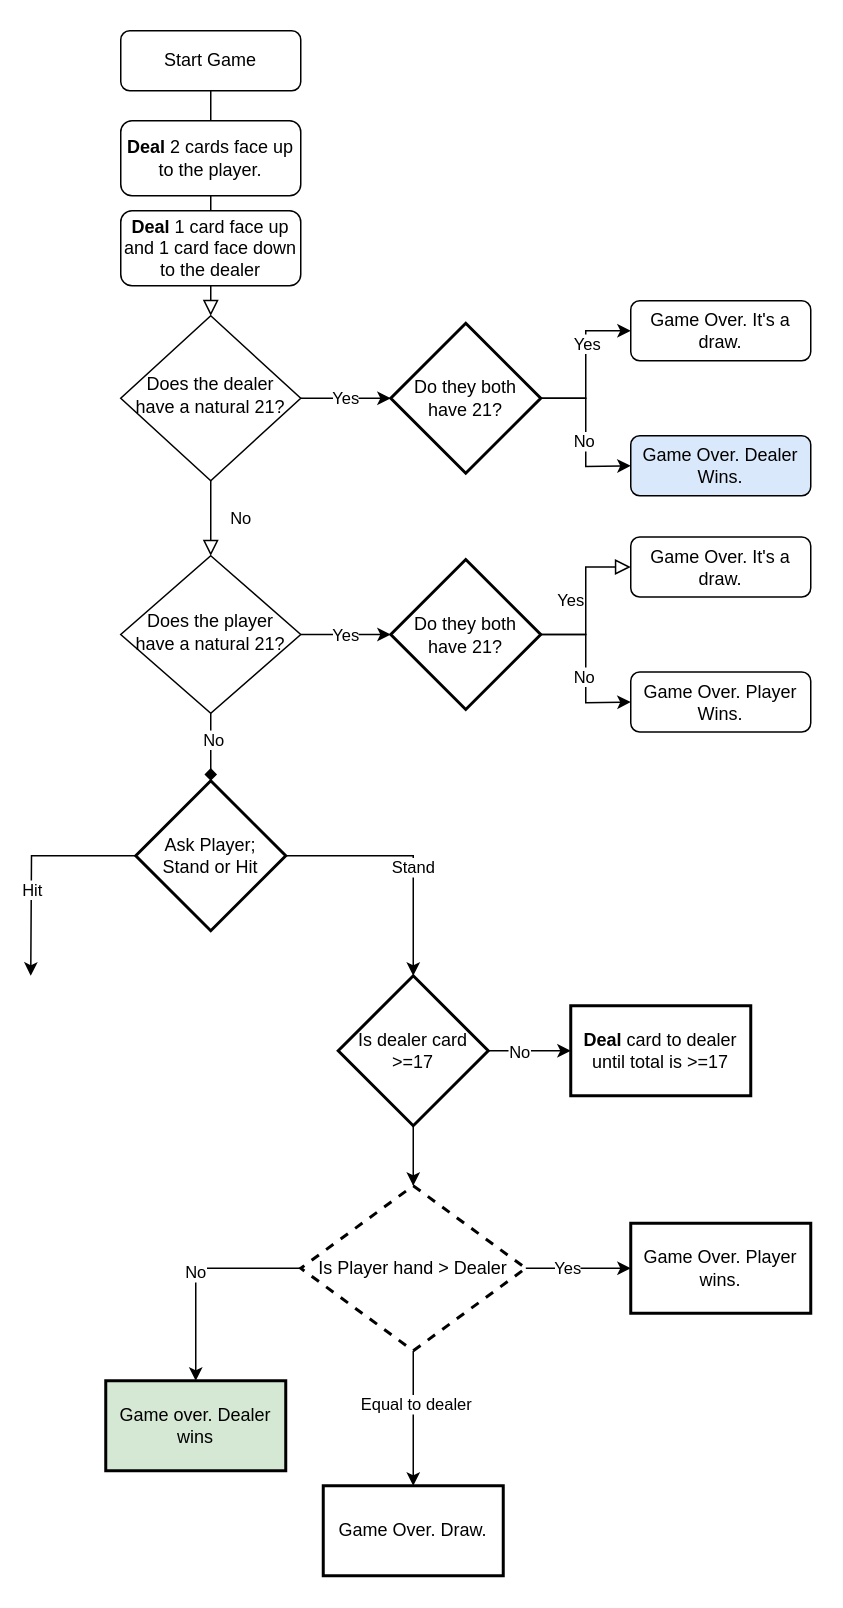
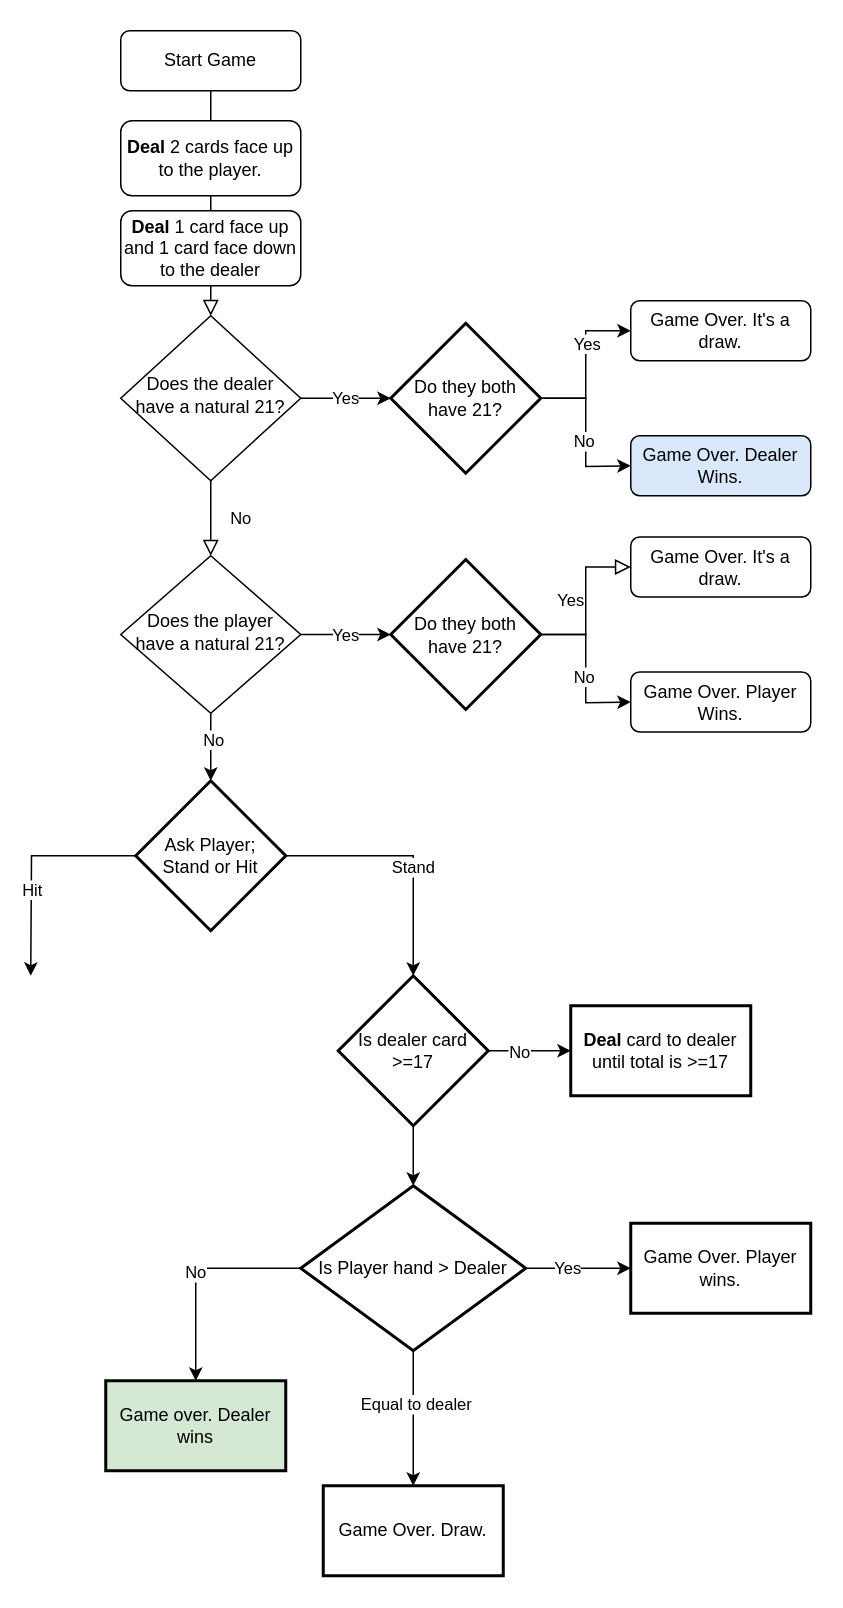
(211, 768) -> (211, 769)
(413, 1268) -> (413, 1268)
